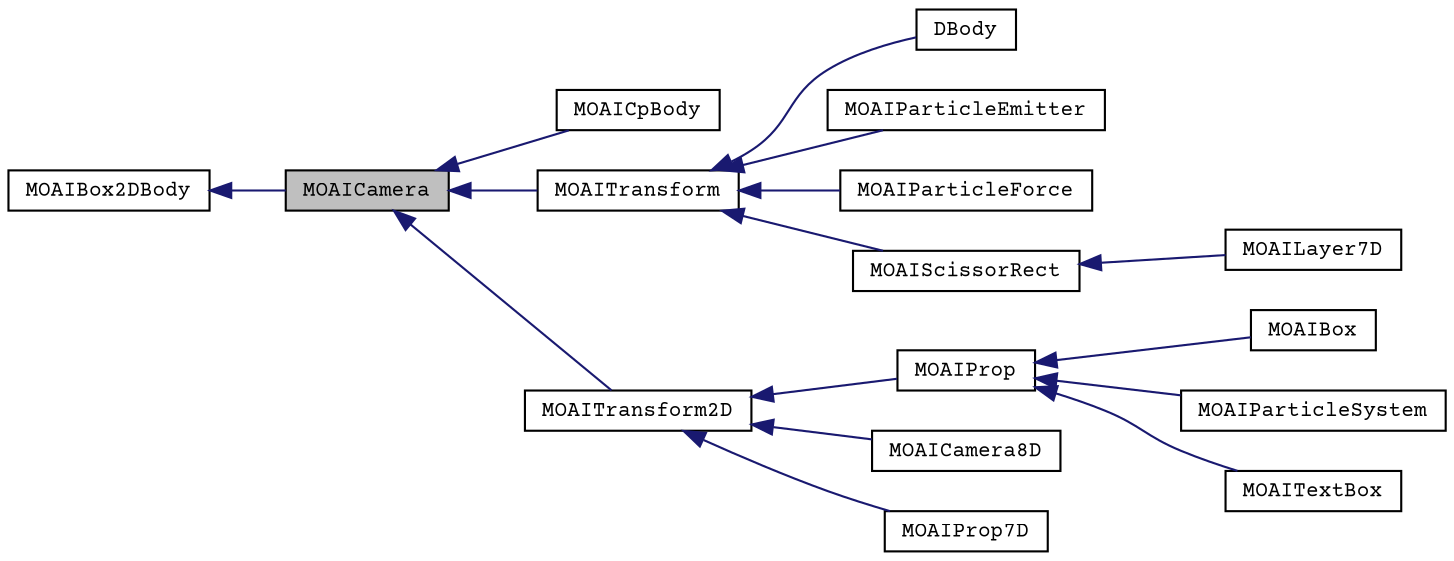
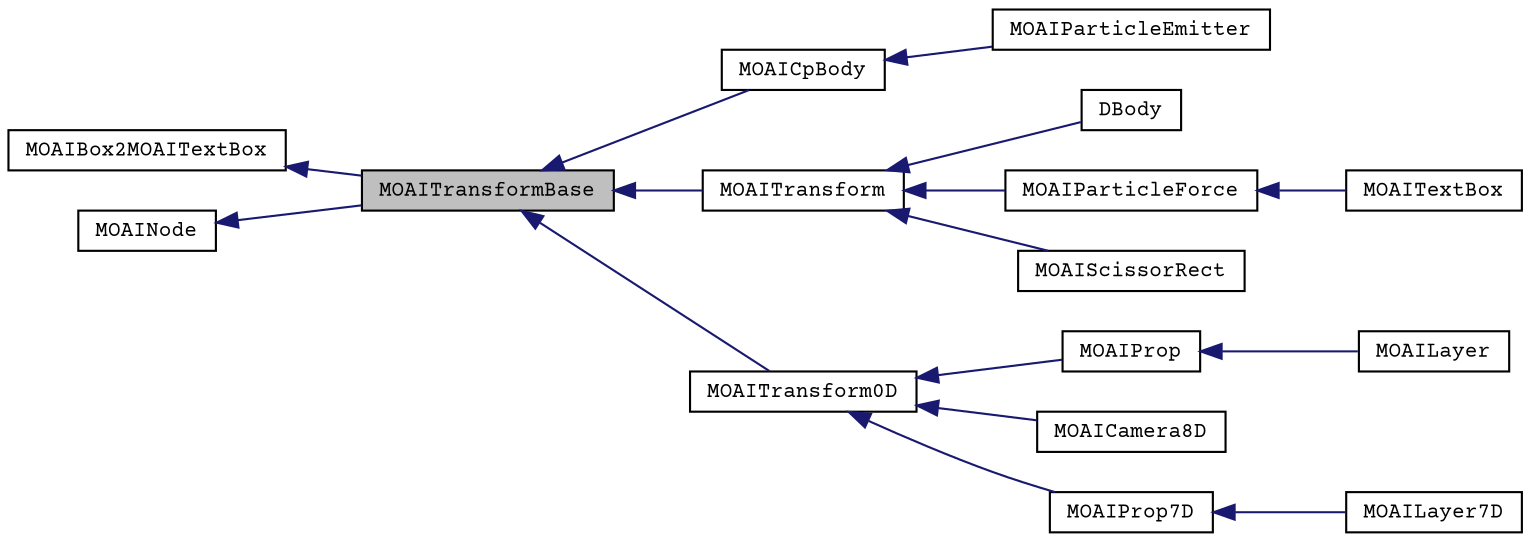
(813, 148) -> (949, 52)
(109, 190) -> (147, 150)
(367, 190) -> (488, 190)
none -> (147, 231)
(1163, 259) -> (1290, 512)
(1313, 330) -> (1434, 351)
(638, 411) -> (803, 392)
(1313, 411) -> none
(1146, 433) -> (1313, 190)
